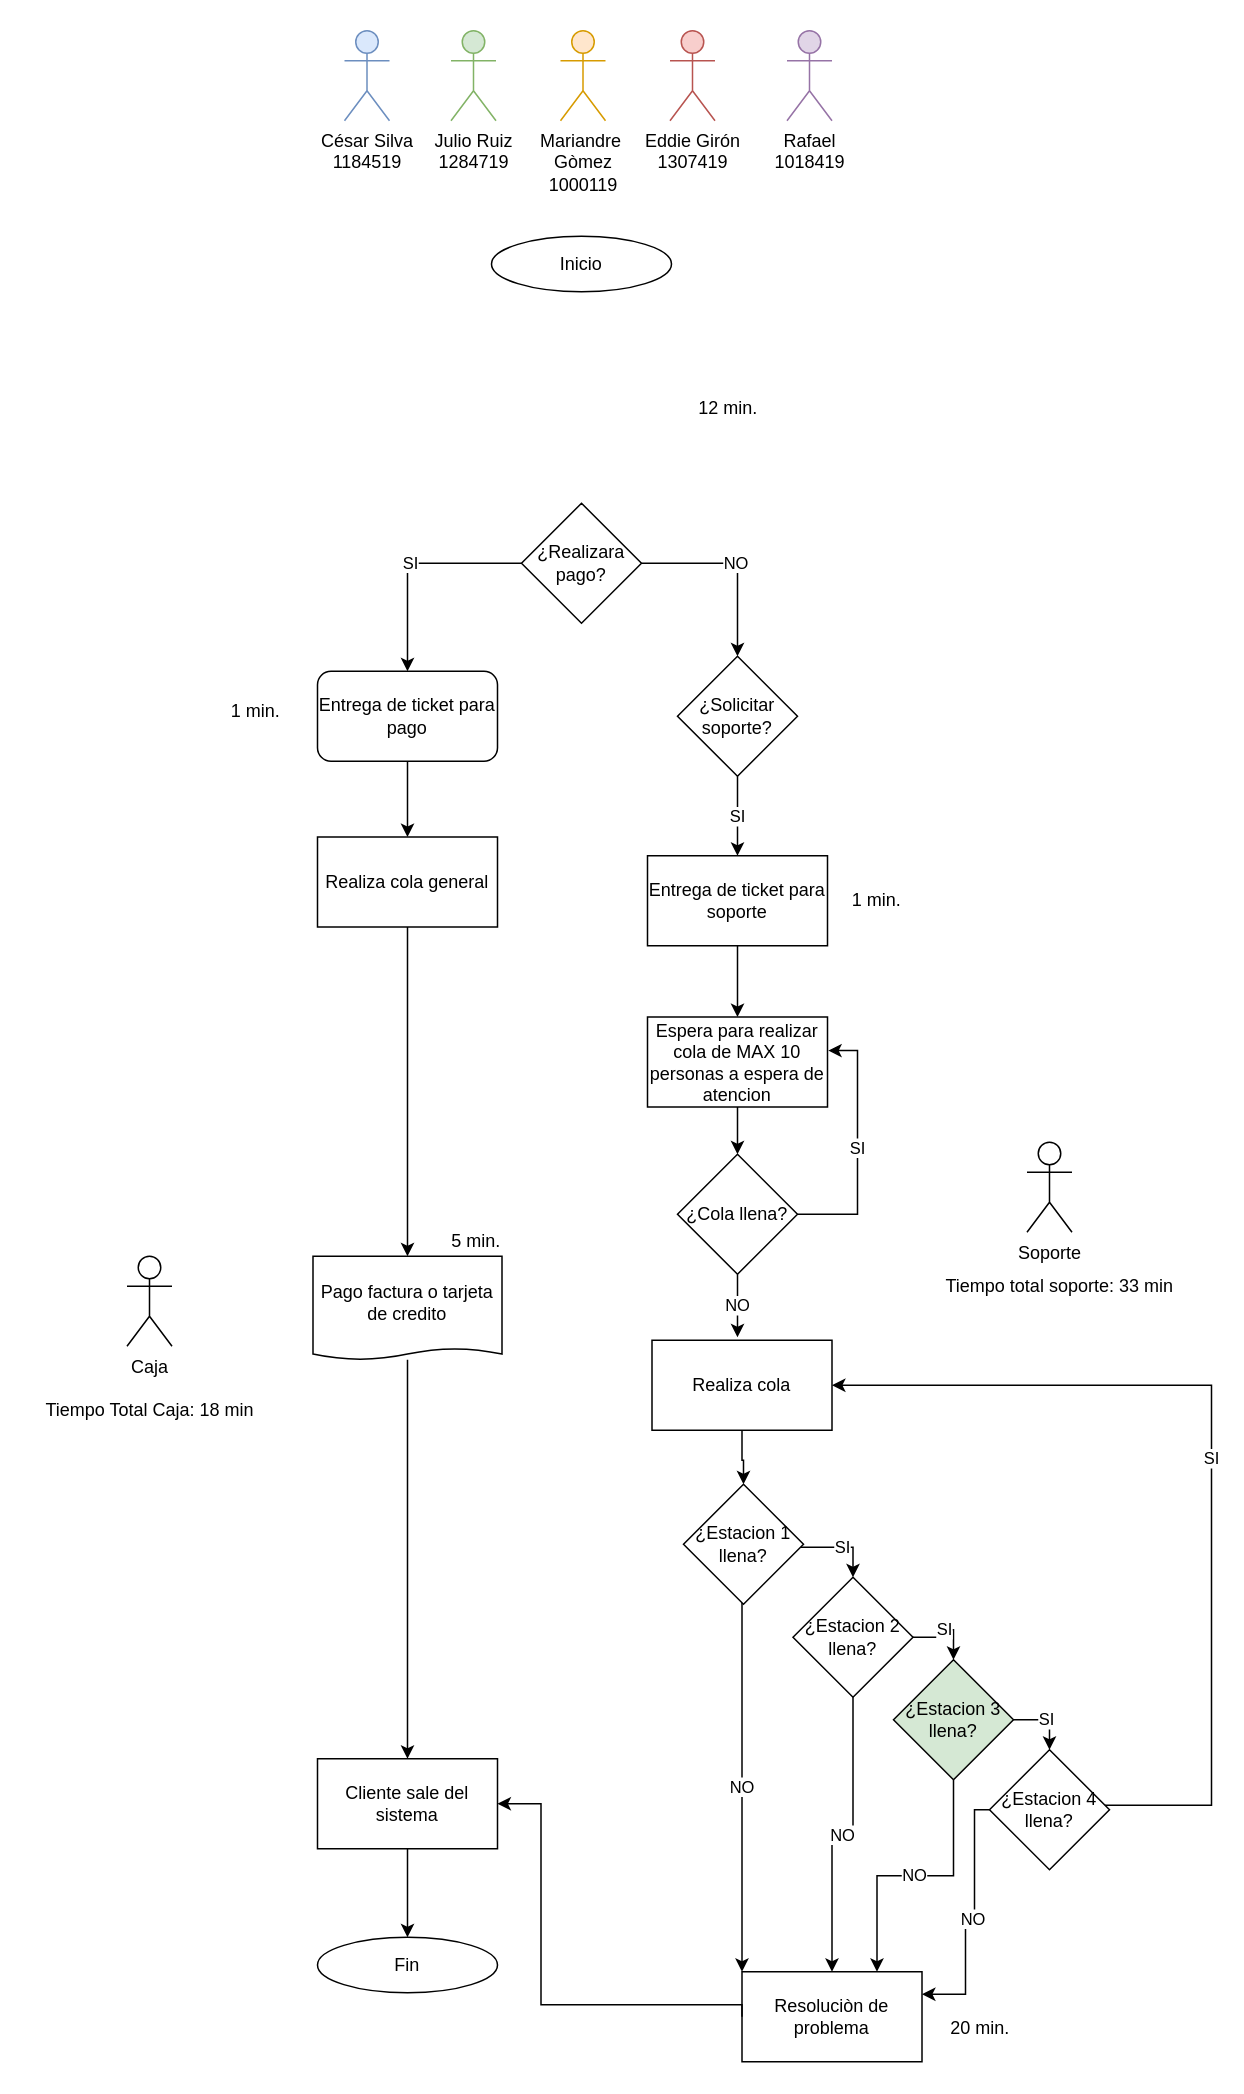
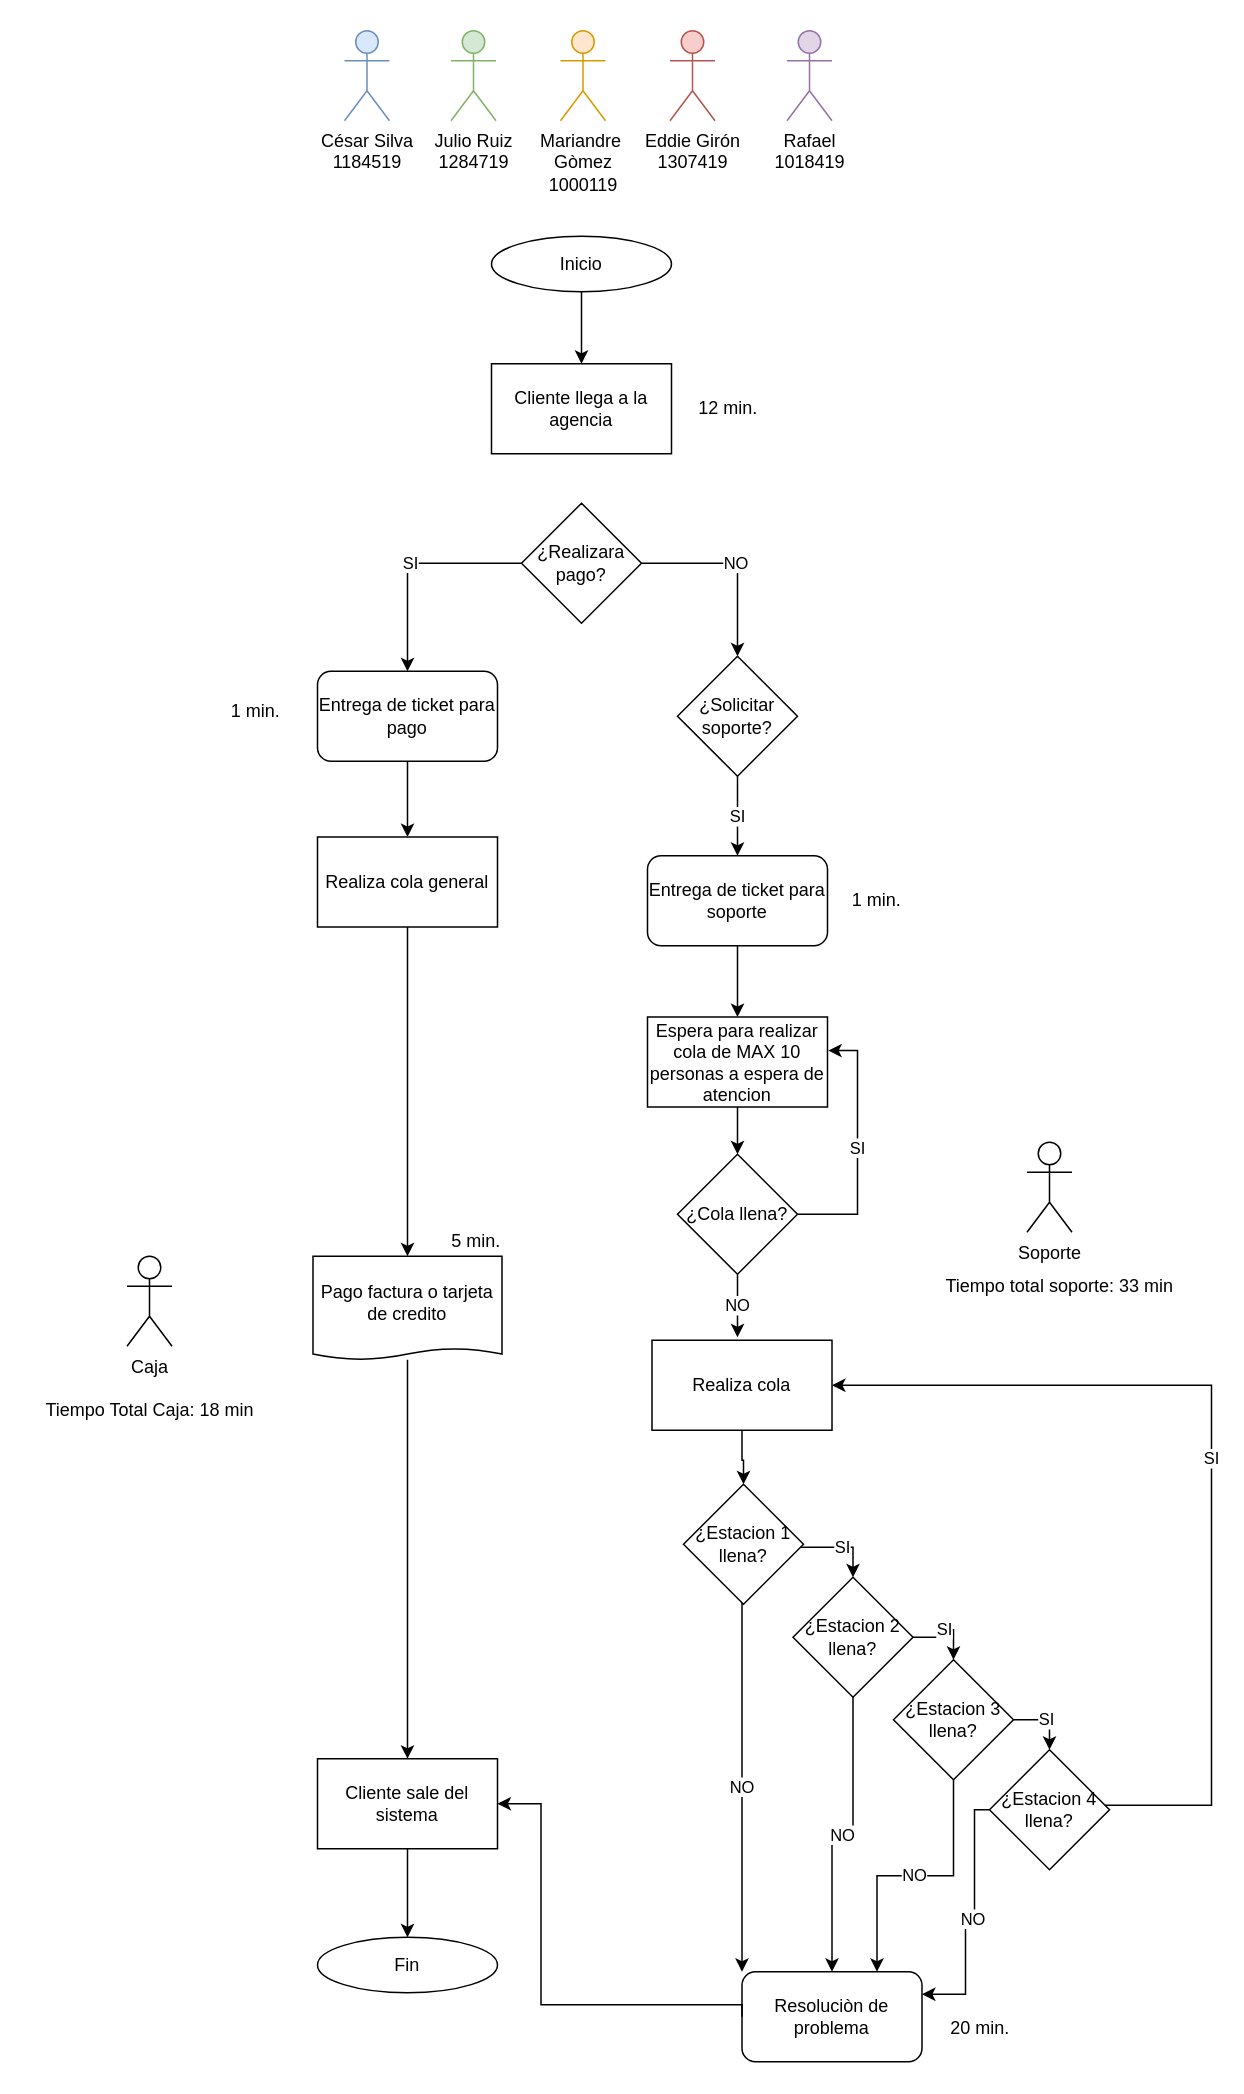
none -> (581, 323)
none -> (581, 409)
(737, 901) -> (737, 901)
(953, 1720) -> (953, 1720)
(832, 2017) -> (832, 2017)
